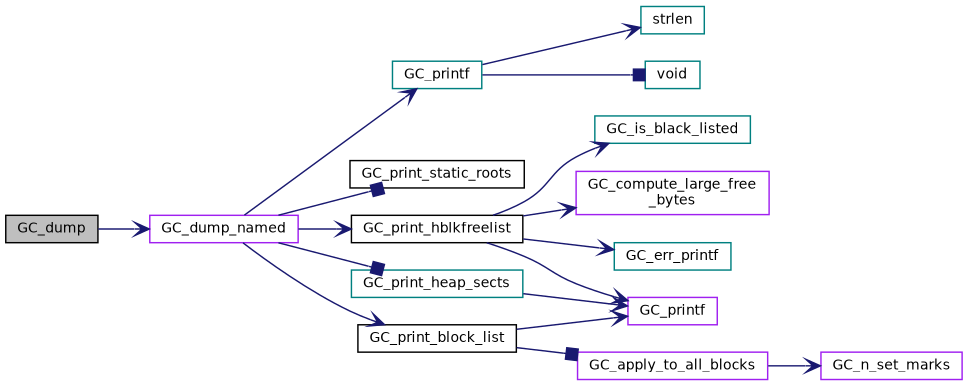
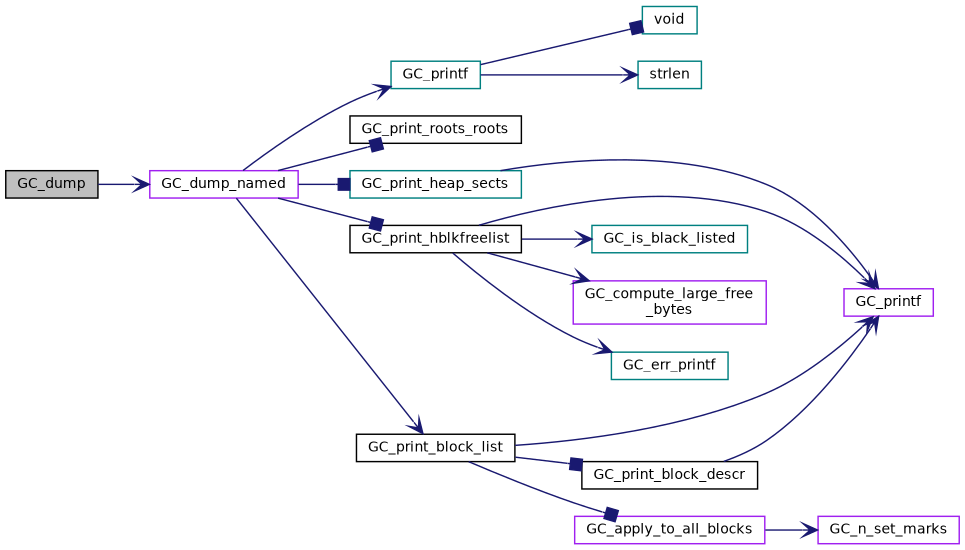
(437, 174) -> (436, 130)
(318, 229) -> (323, 210)
none -> (670, 475)
